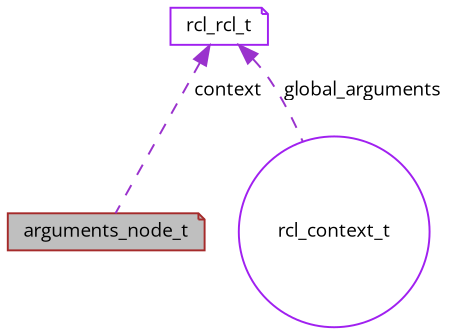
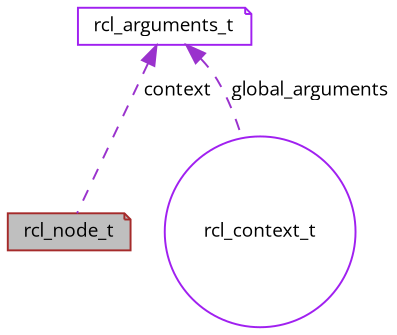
(219, 26) -> (165, 26)
(106, 232) -> (69, 232)
